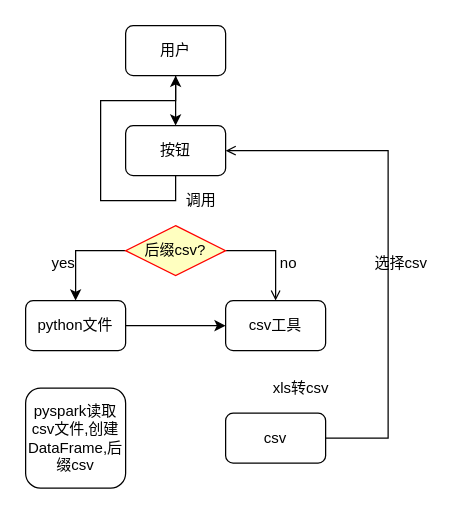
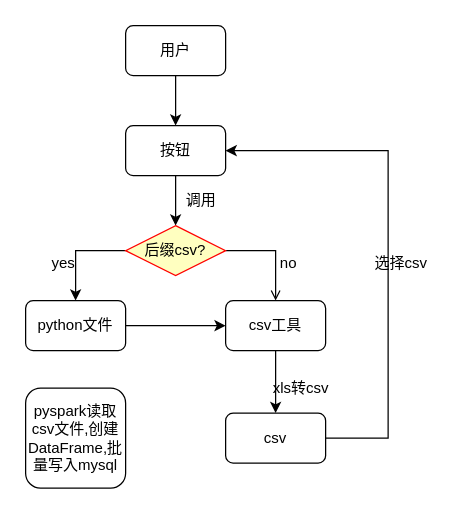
(233, 151) -> (236, 151)
(101, 154) -> (176, 208)
none -> (276, 378)
(76, 438) -> (76, 438)
